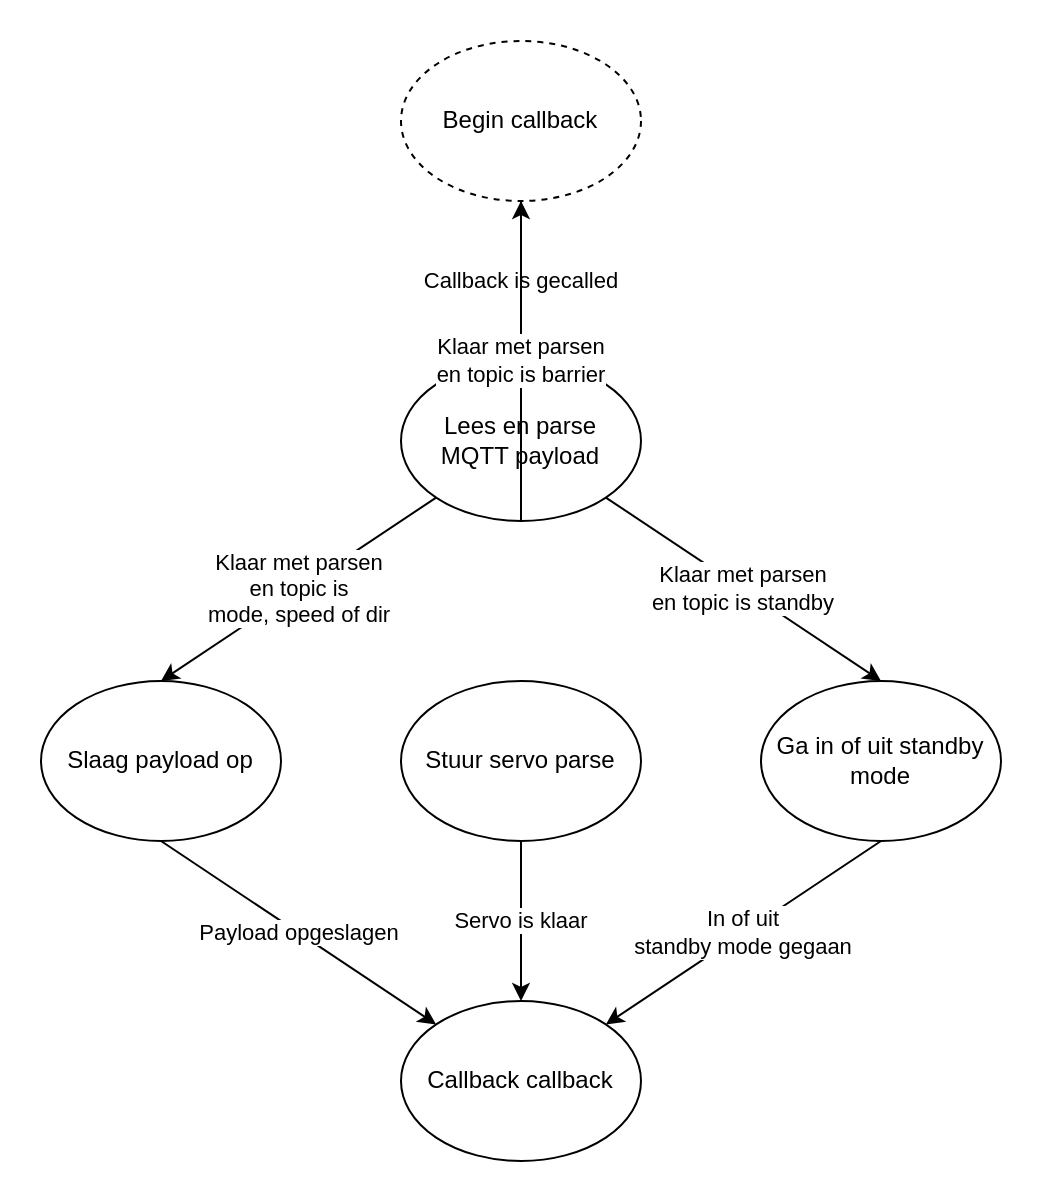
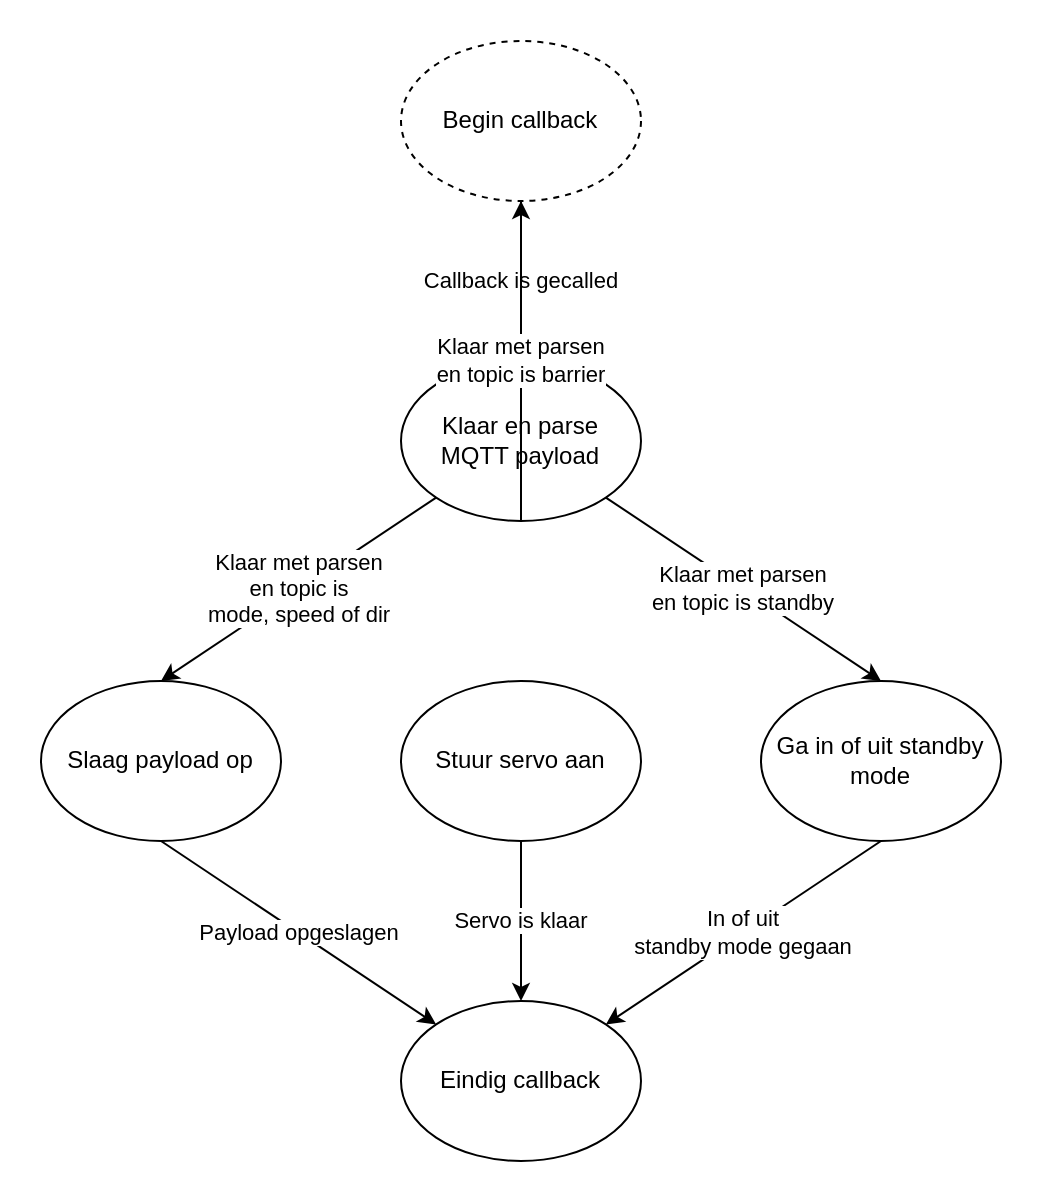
(521, 441) -> (521, 441)
(521, 761) -> (521, 761)
(521, 1081) -> (521, 1081)
